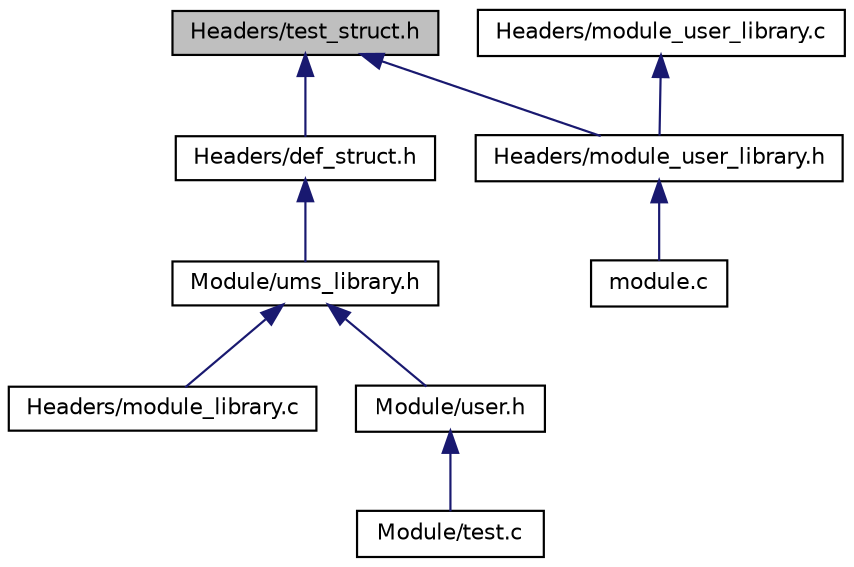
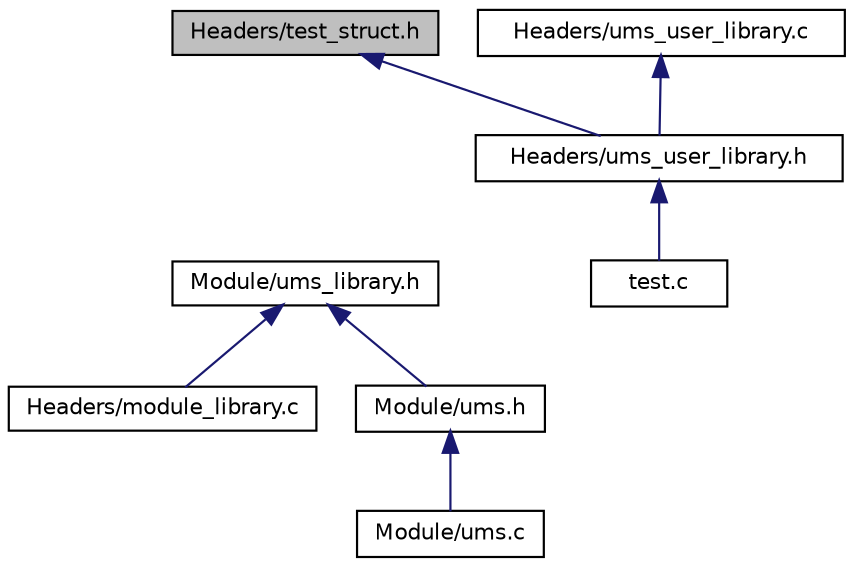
(661, 33) -> (661, 33)
(305, 158) -> none
(659, 158) -> (659, 158)
(659, 283) -> (659, 283)
(450, 409) -> (450, 409)
(450, 534) -> (450, 534)
